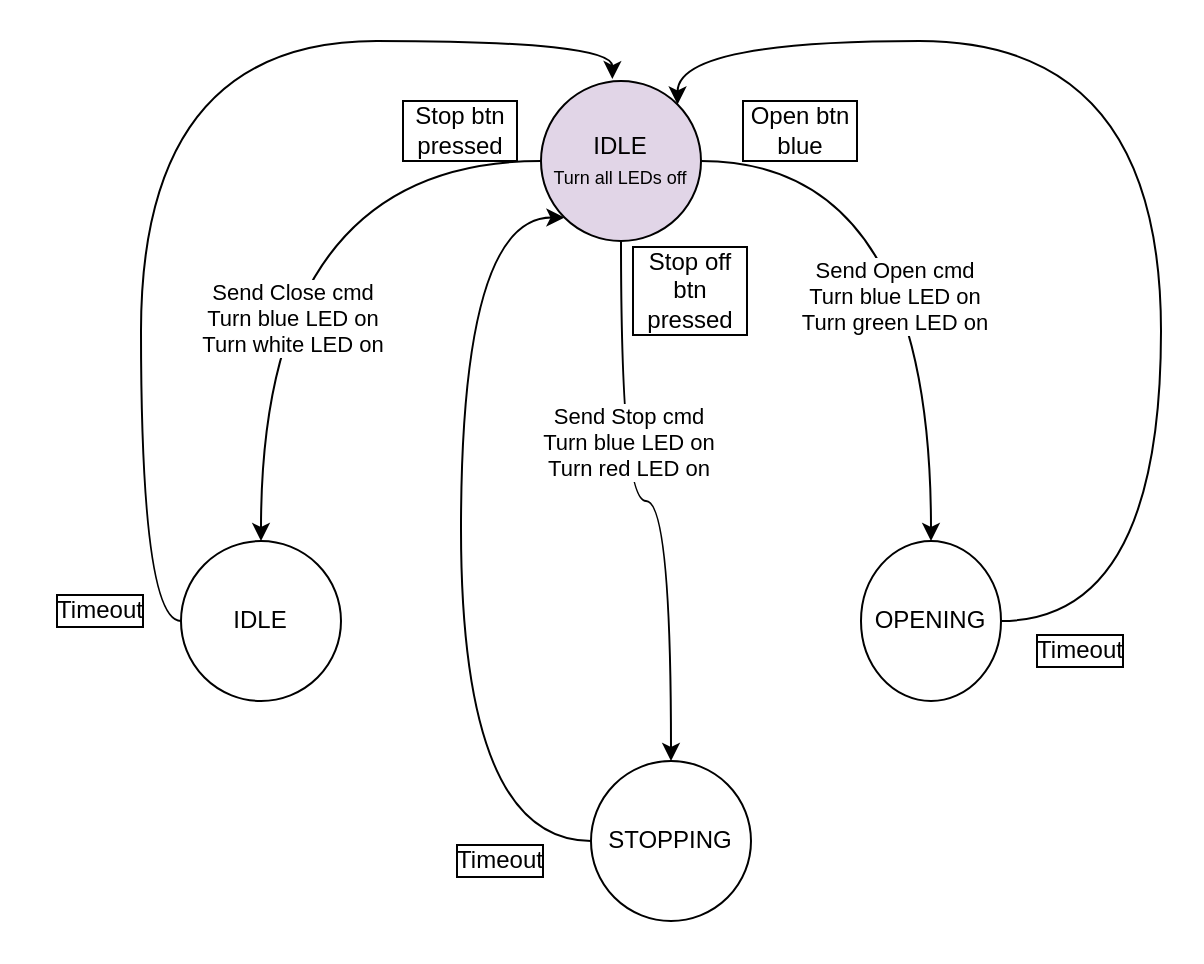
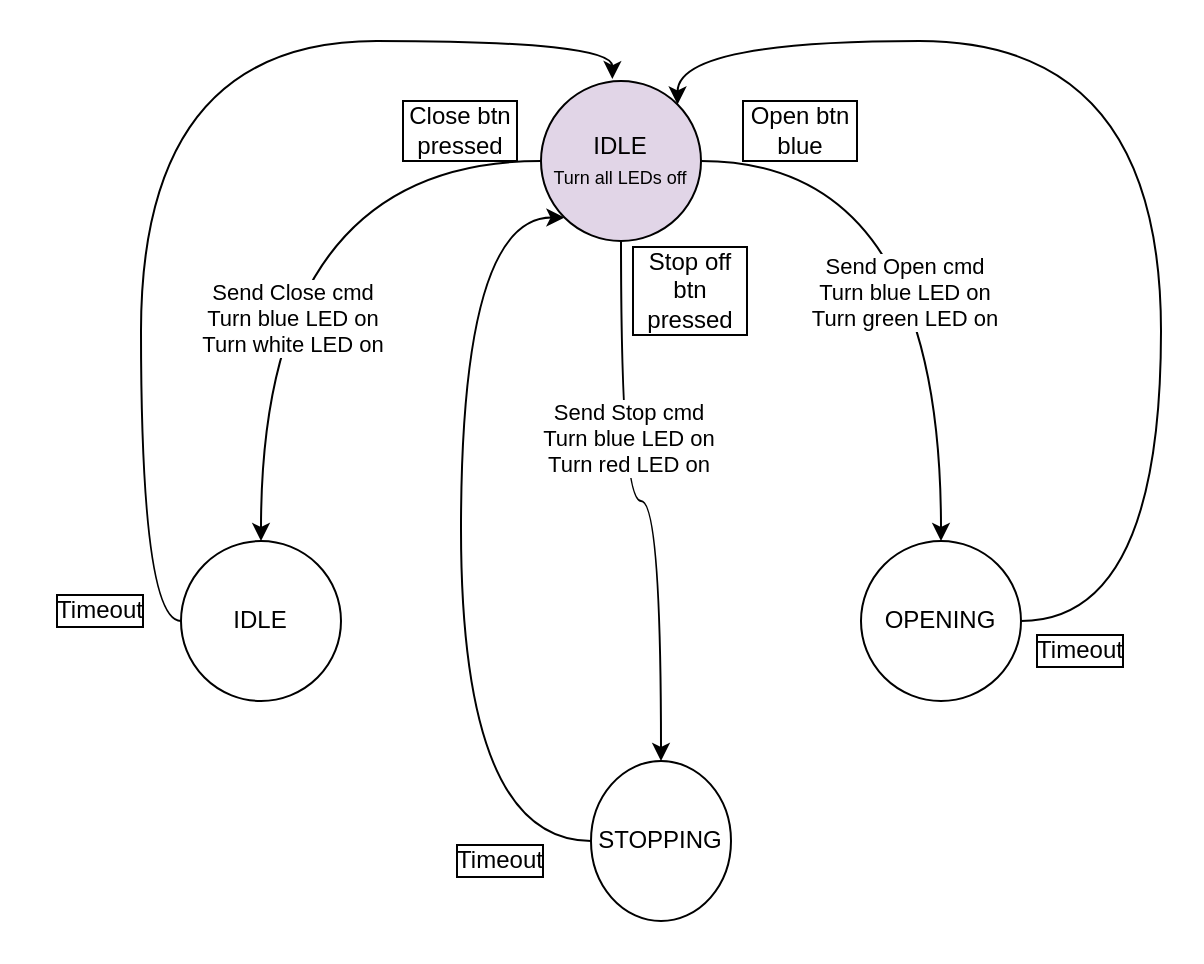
(461, 131) -> (461, 131)
(931, 621) -> (941, 621)
(671, 841) -> (661, 841)
